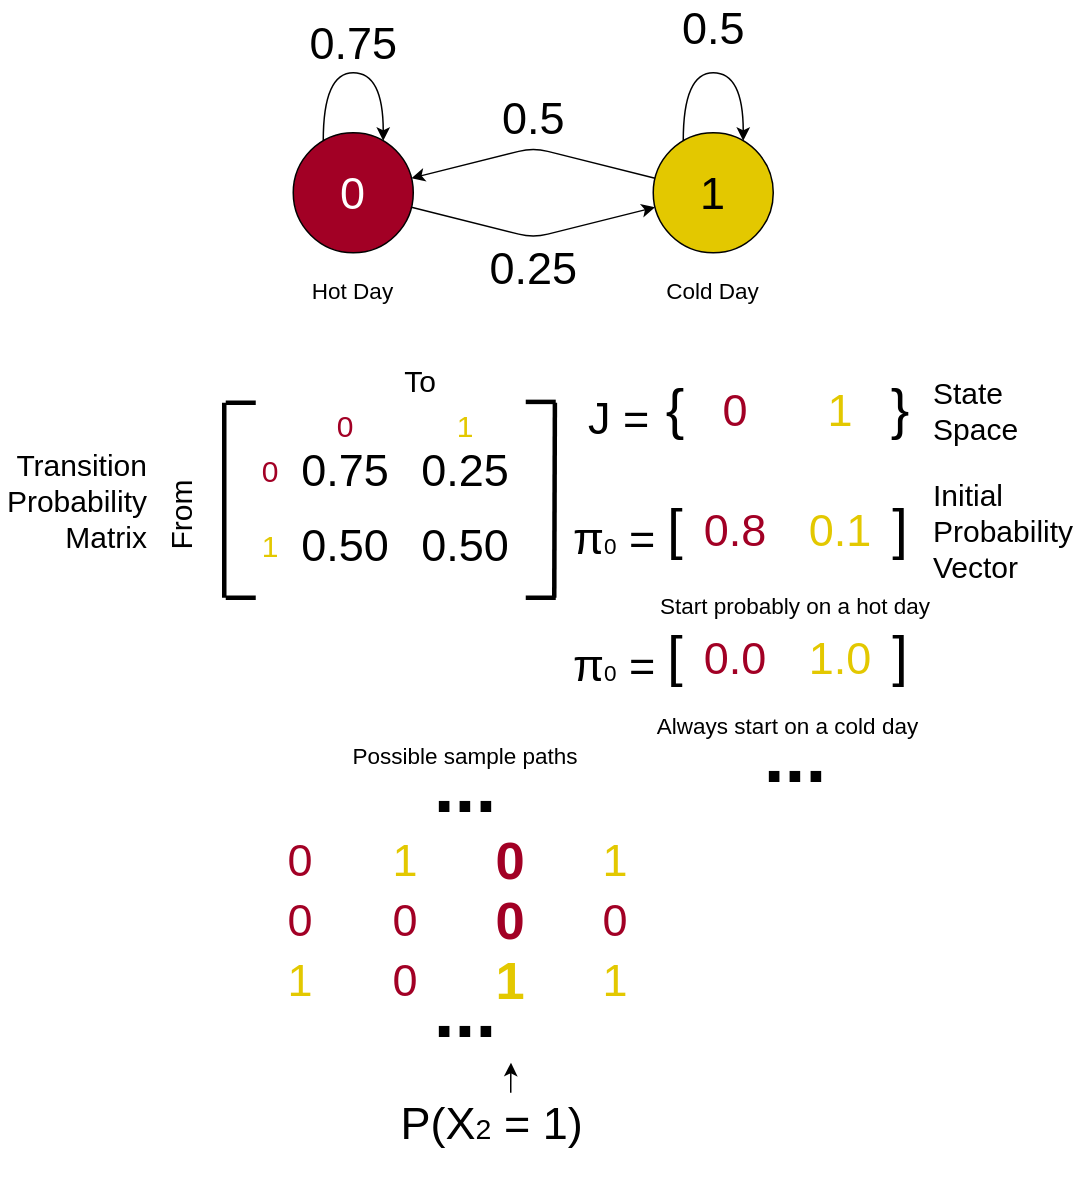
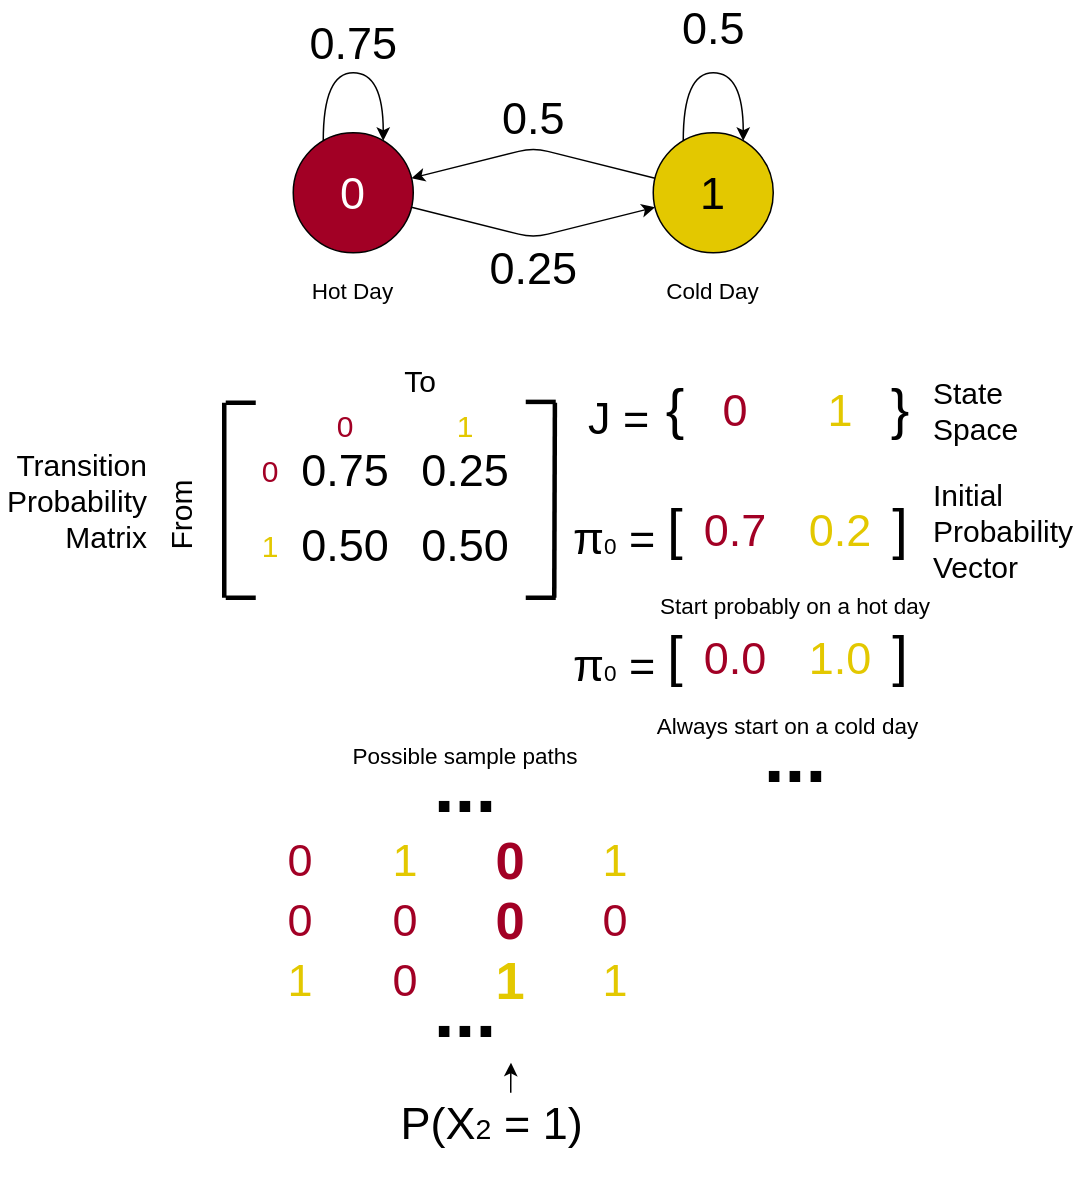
(736, 530) -> (736, 530)
(841, 530) -> (841, 530)
